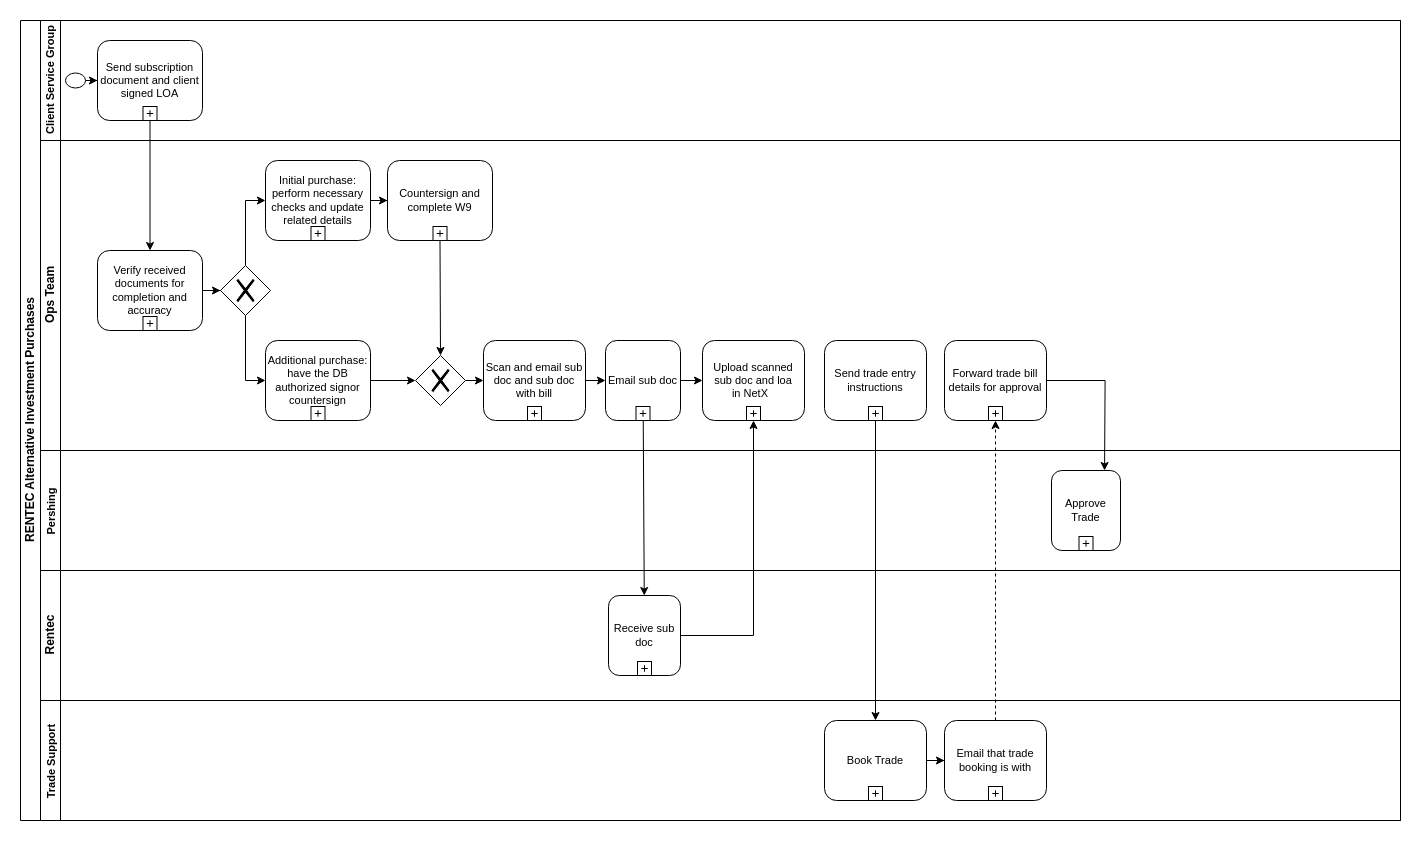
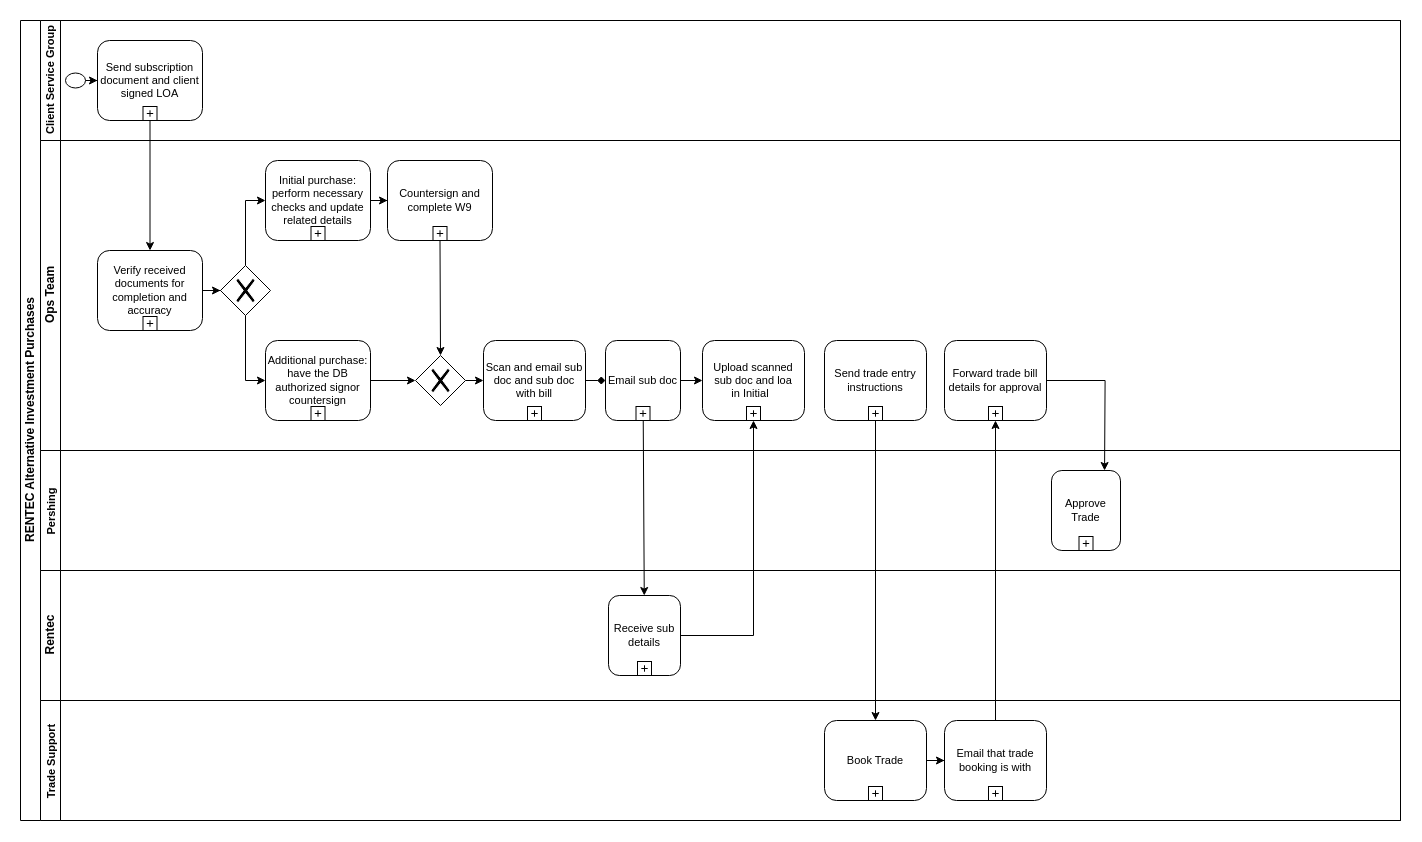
(597, 381) -> (597, 381)
(754, 381) -> (754, 381)
(996, 573) -> (996, 573)
(645, 636) -> (645, 636)
